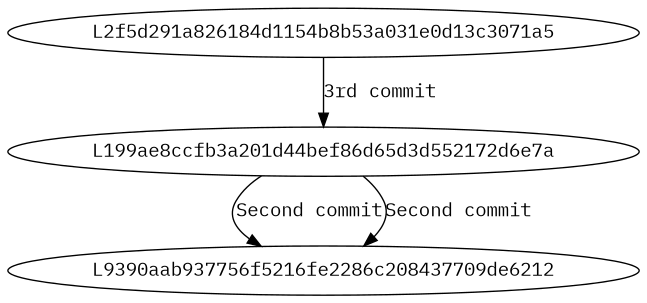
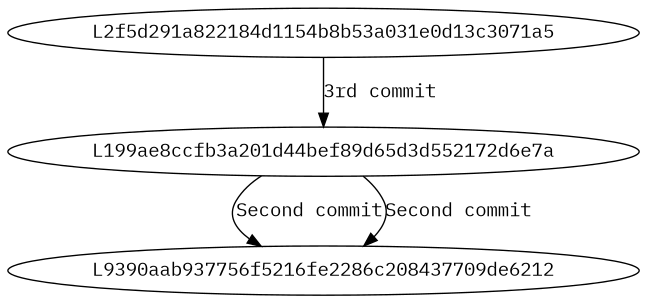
(324, 33) -> (324, 33)
(324, 152) -> (324, 152)
